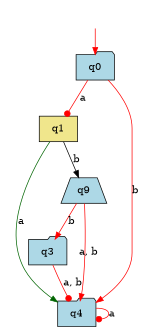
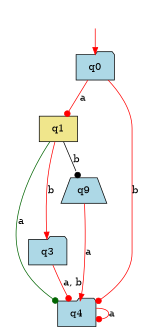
(70, 156) -> (70, 156)
(132, 192) -> (132, 192)
(68, 218) -> (47, 187)
(17, 223) -> (17, 223)
(88, 252) -> (88, 252)
